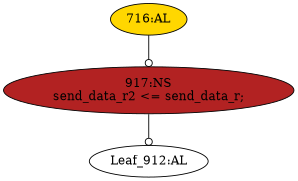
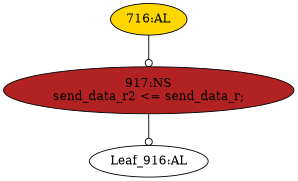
(149, 161) -> (149, 161)
